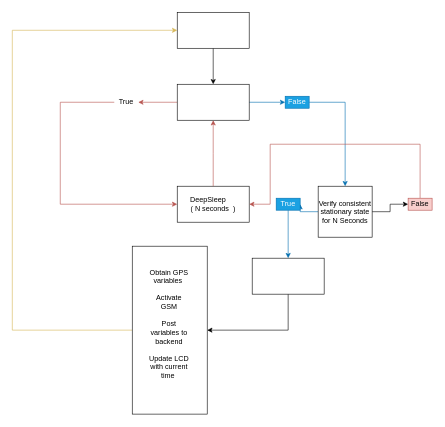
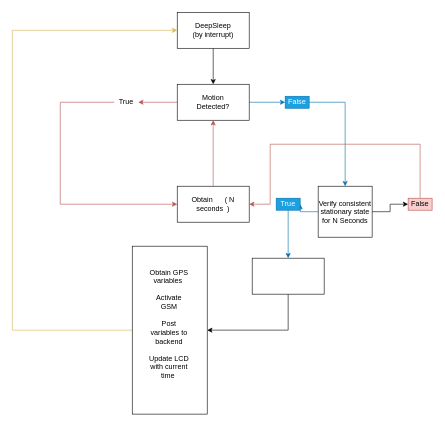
none -> (213, 30)
none -> (213, 102)
(213, 204) -> (213, 204)
